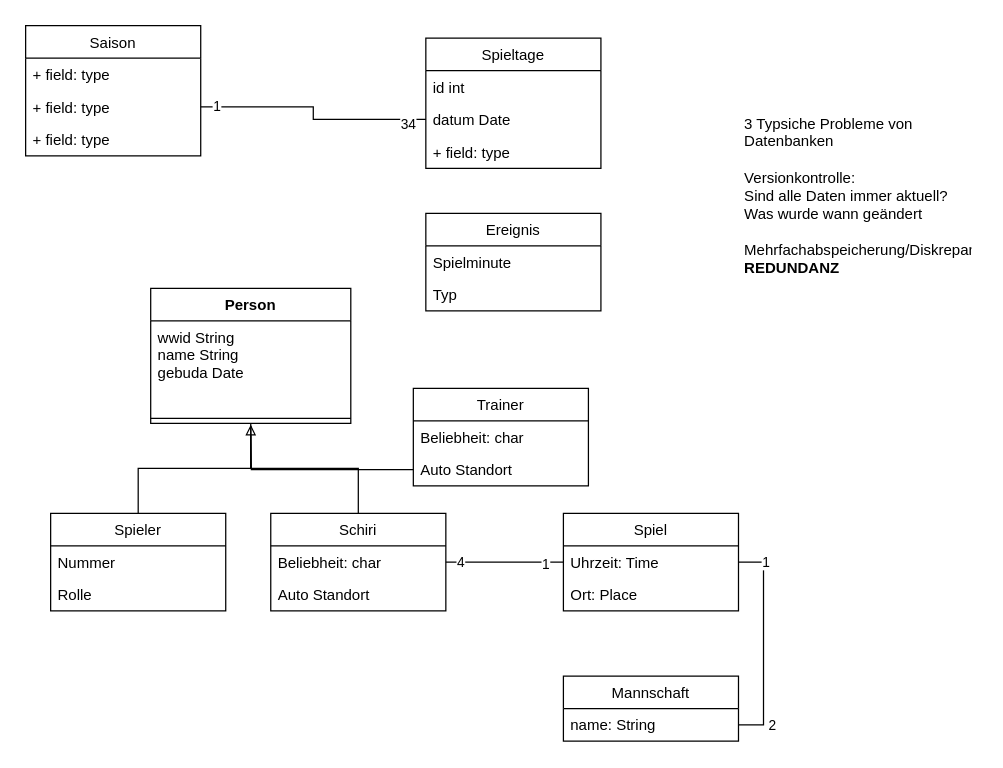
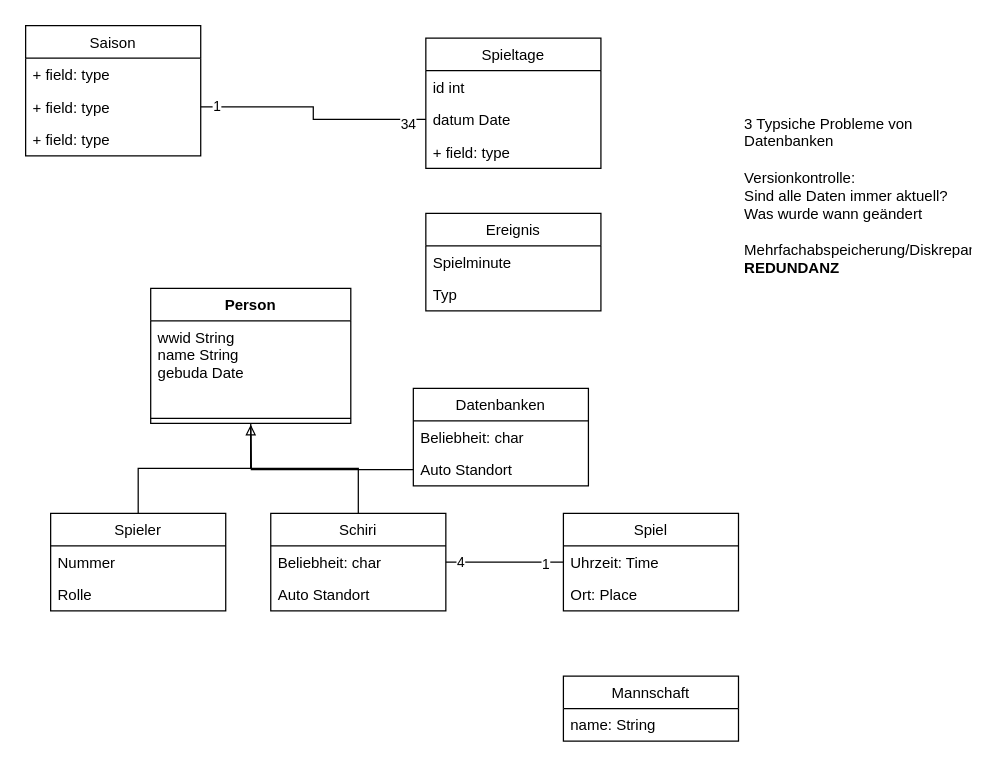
(500, 405) -> (500, 405)
(763, 643) -> none
